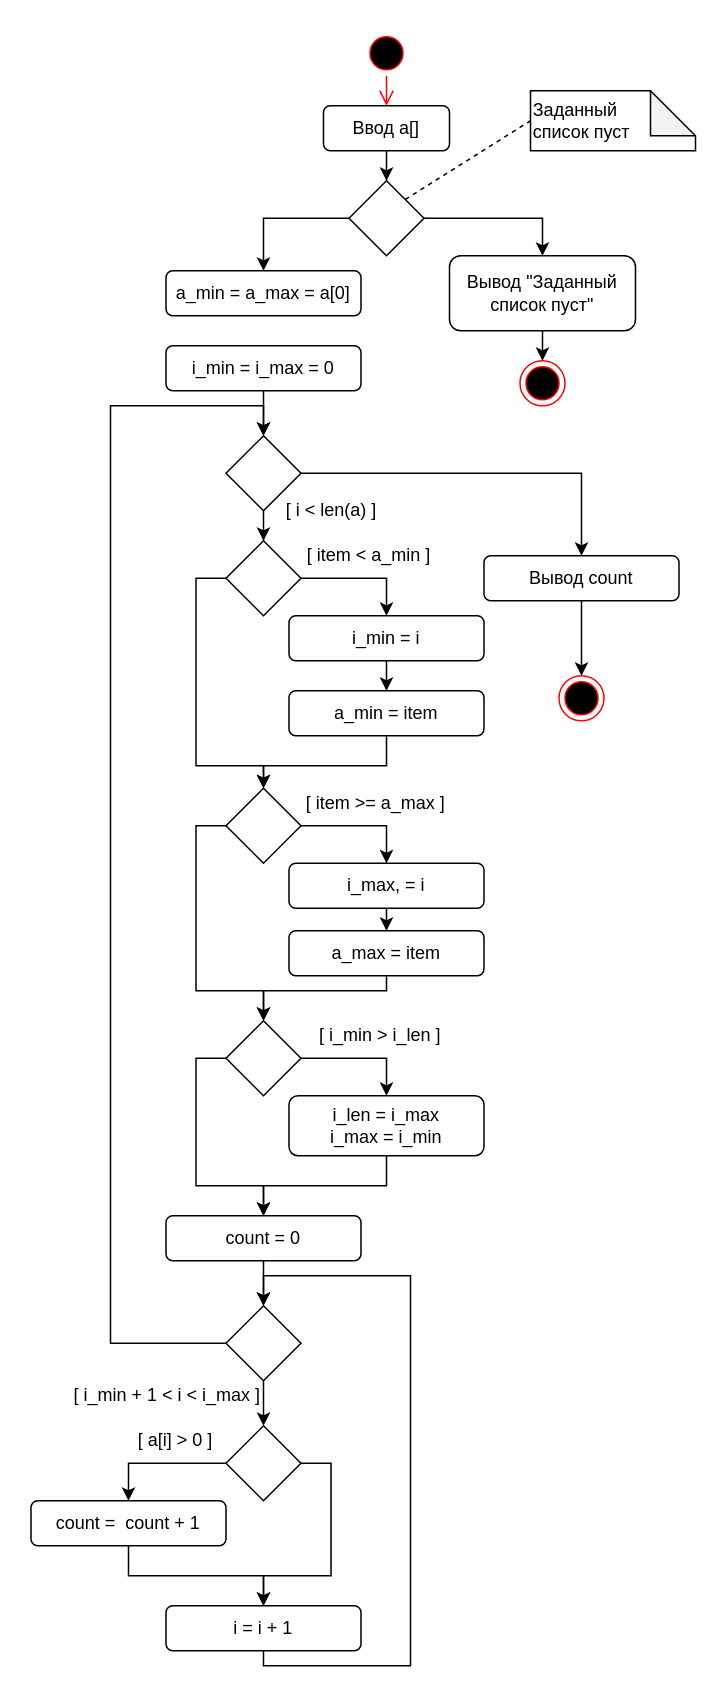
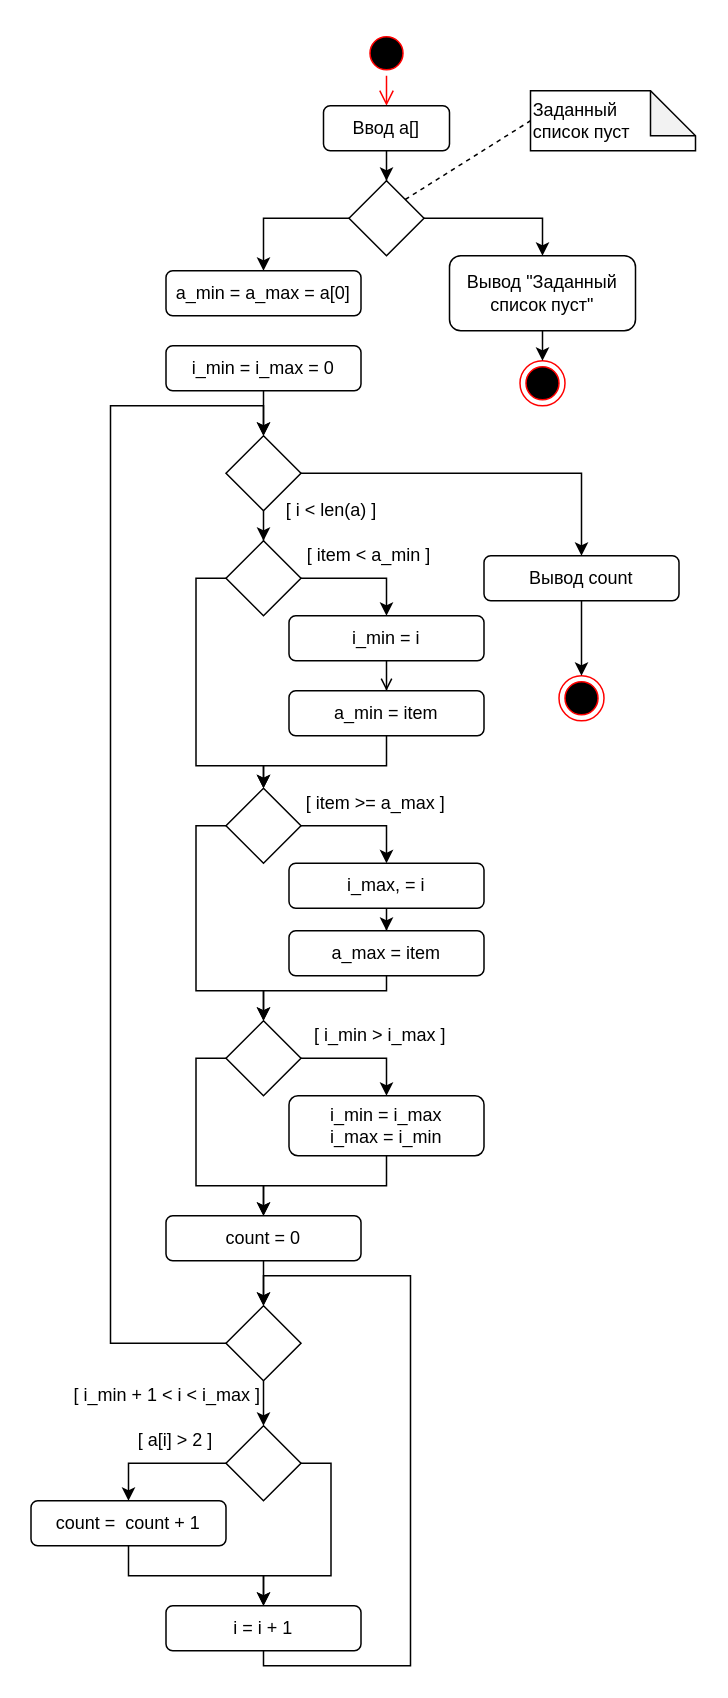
(386, 679) -> (386, 681)
(380, 1036) -> (380, 1036)
(386, 1126) -> (386, 1126)
(176, 1441) -> (176, 1441)
